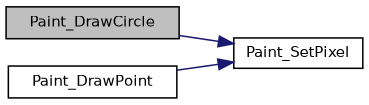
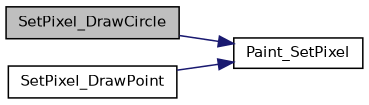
(93, 23) -> (93, 23)
(93, 82) -> (93, 82)
